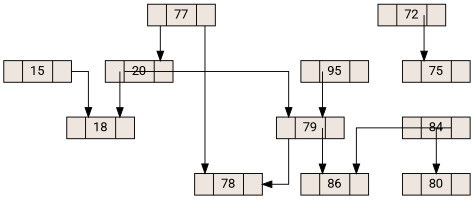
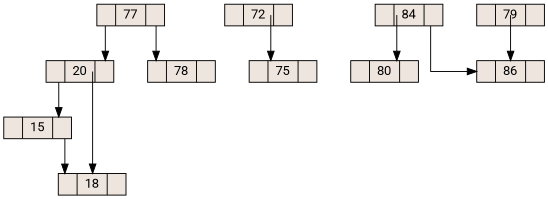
(225, 71) -> (59, 95)
(335, 71) -> none
(289, 170) -> none
